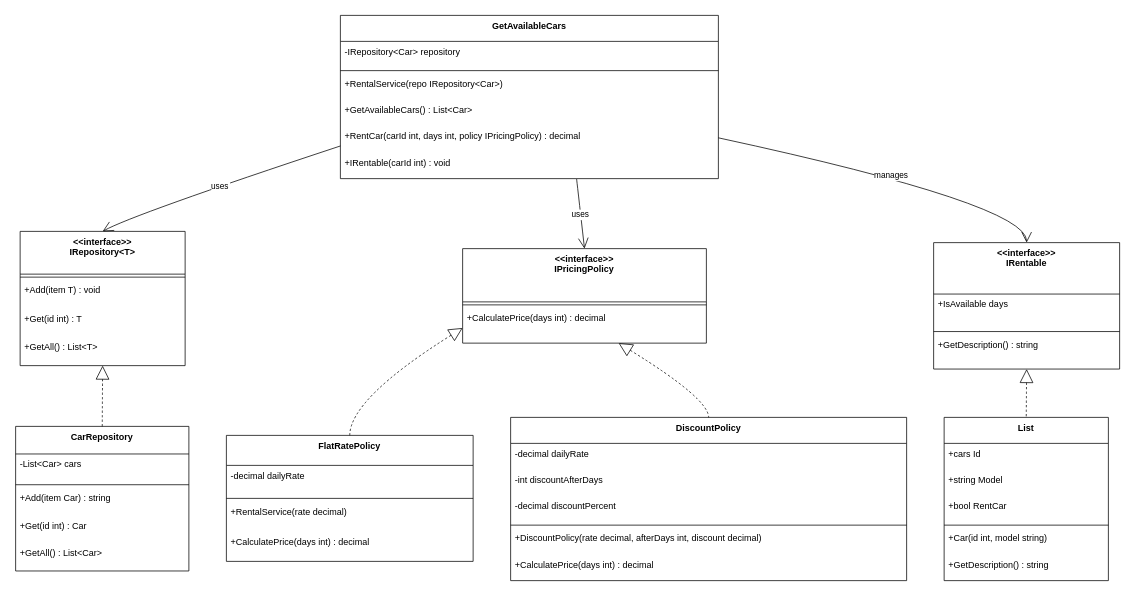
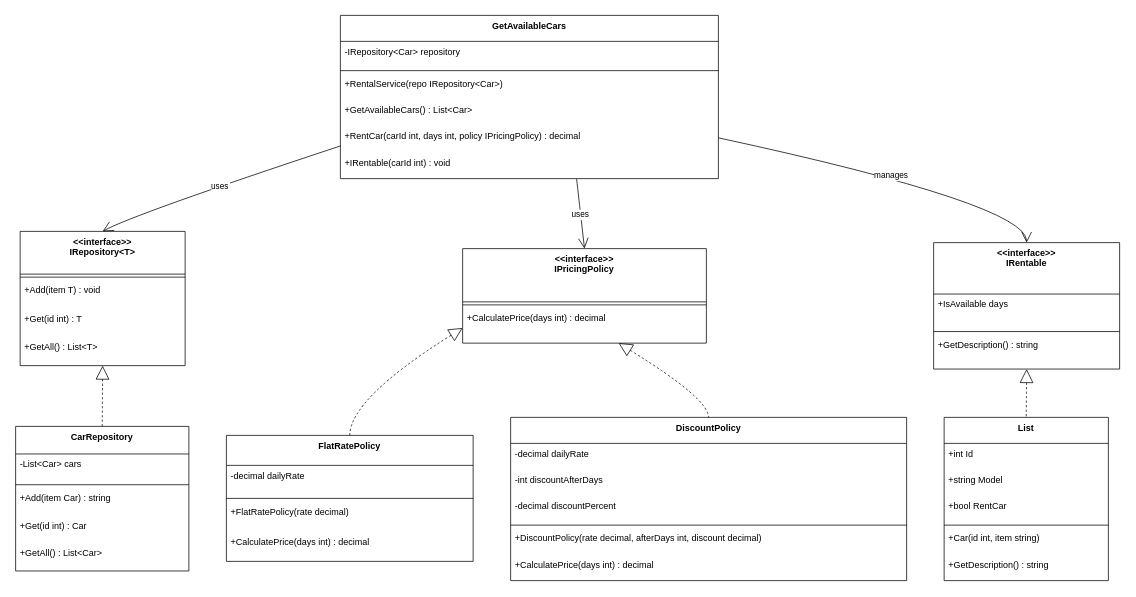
(967, 454) -> (963, 454)
(295, 512) -> (296, 512)
(1004, 538) -> (1002, 538)
